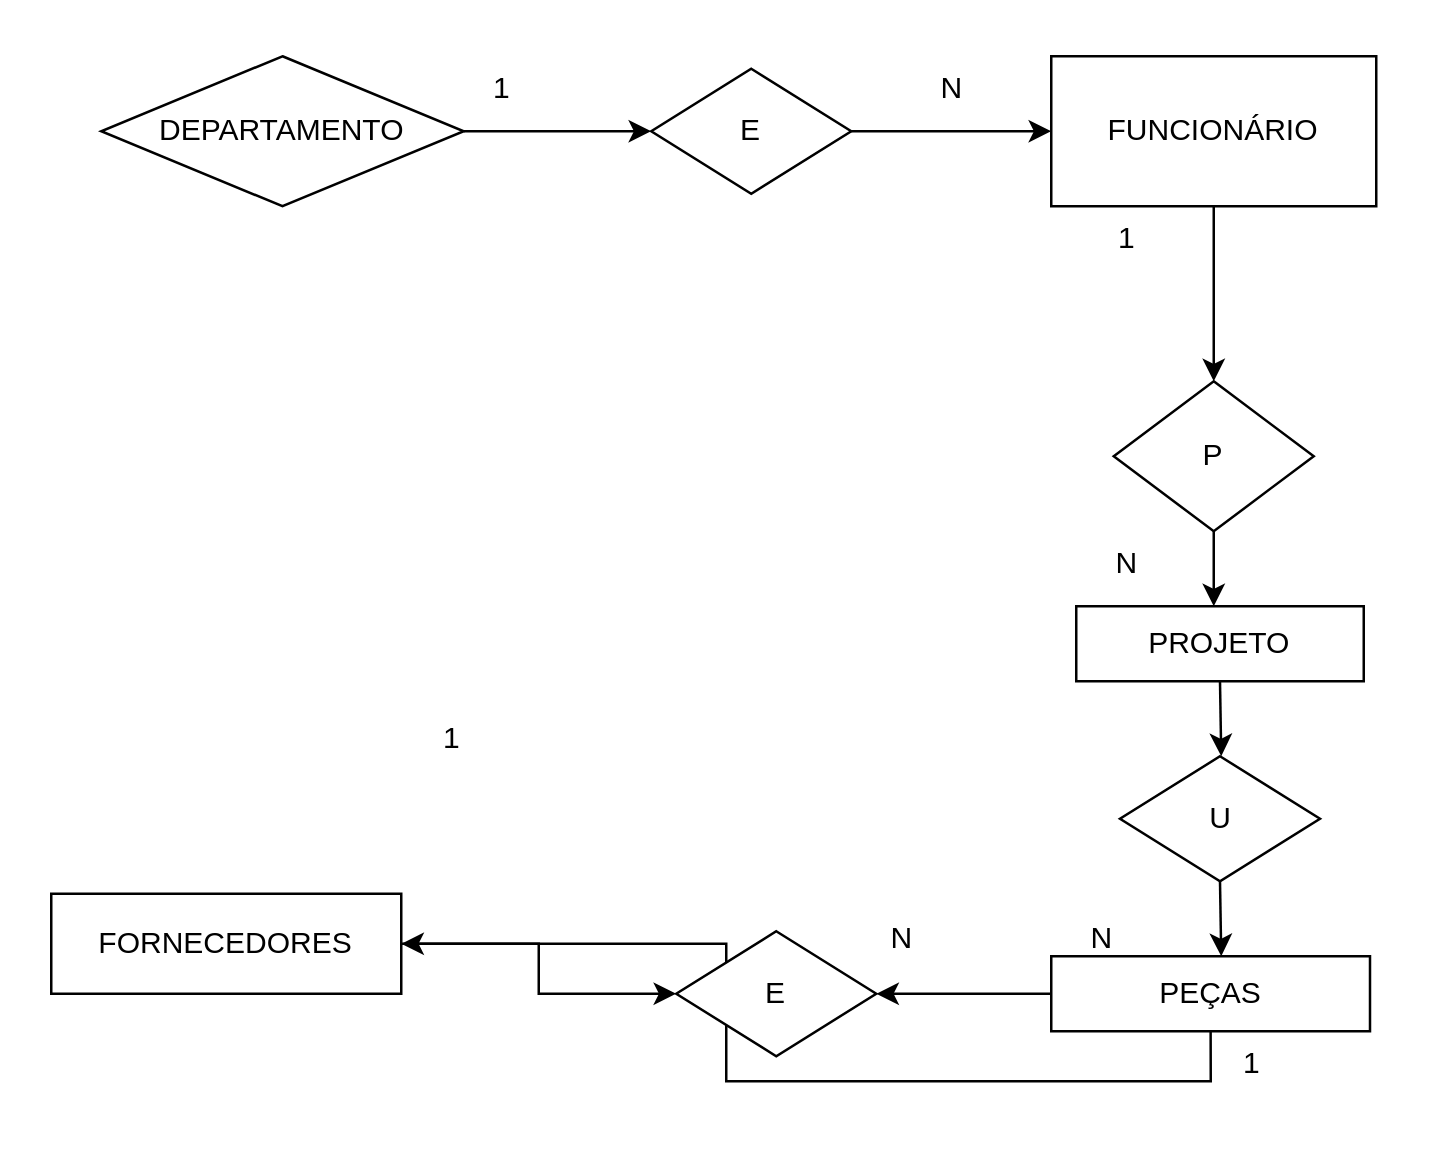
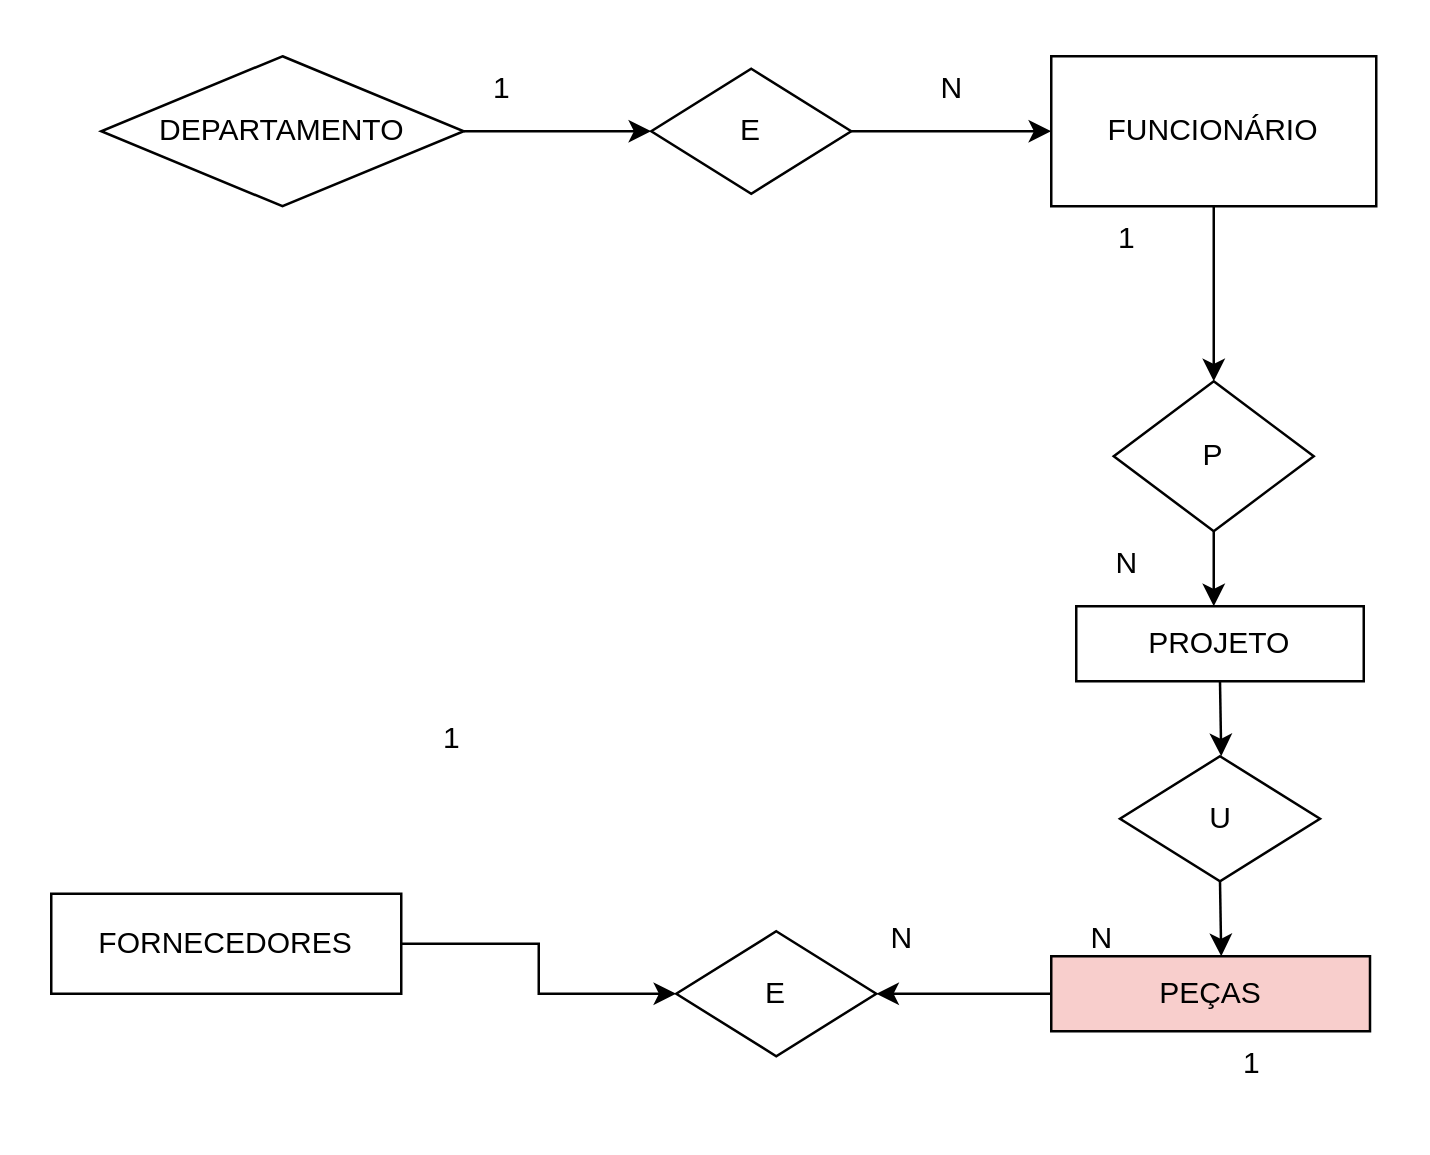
(1211, 994) -> (1211, 994)
(965, 1081) -> none
